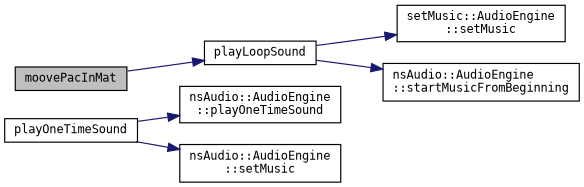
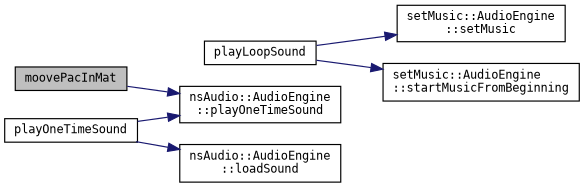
(160, 67) -> (147, 89)
(481, 82) -> (481, 82)
(260, 163) -> (260, 163)
